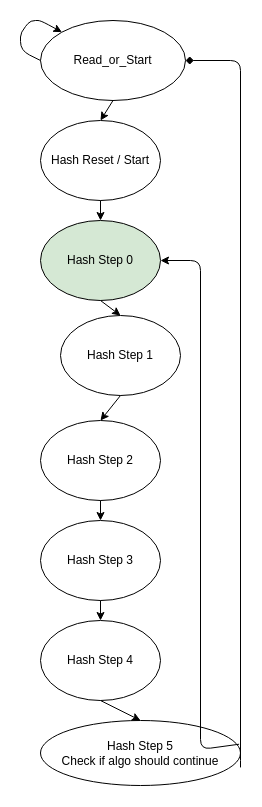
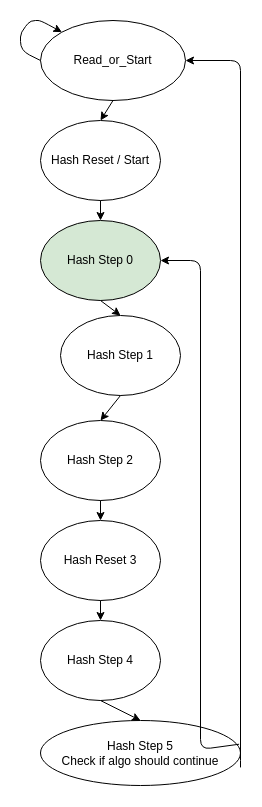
(194, 61) -> (193, 61)
(101, 561) -> (101, 561)
